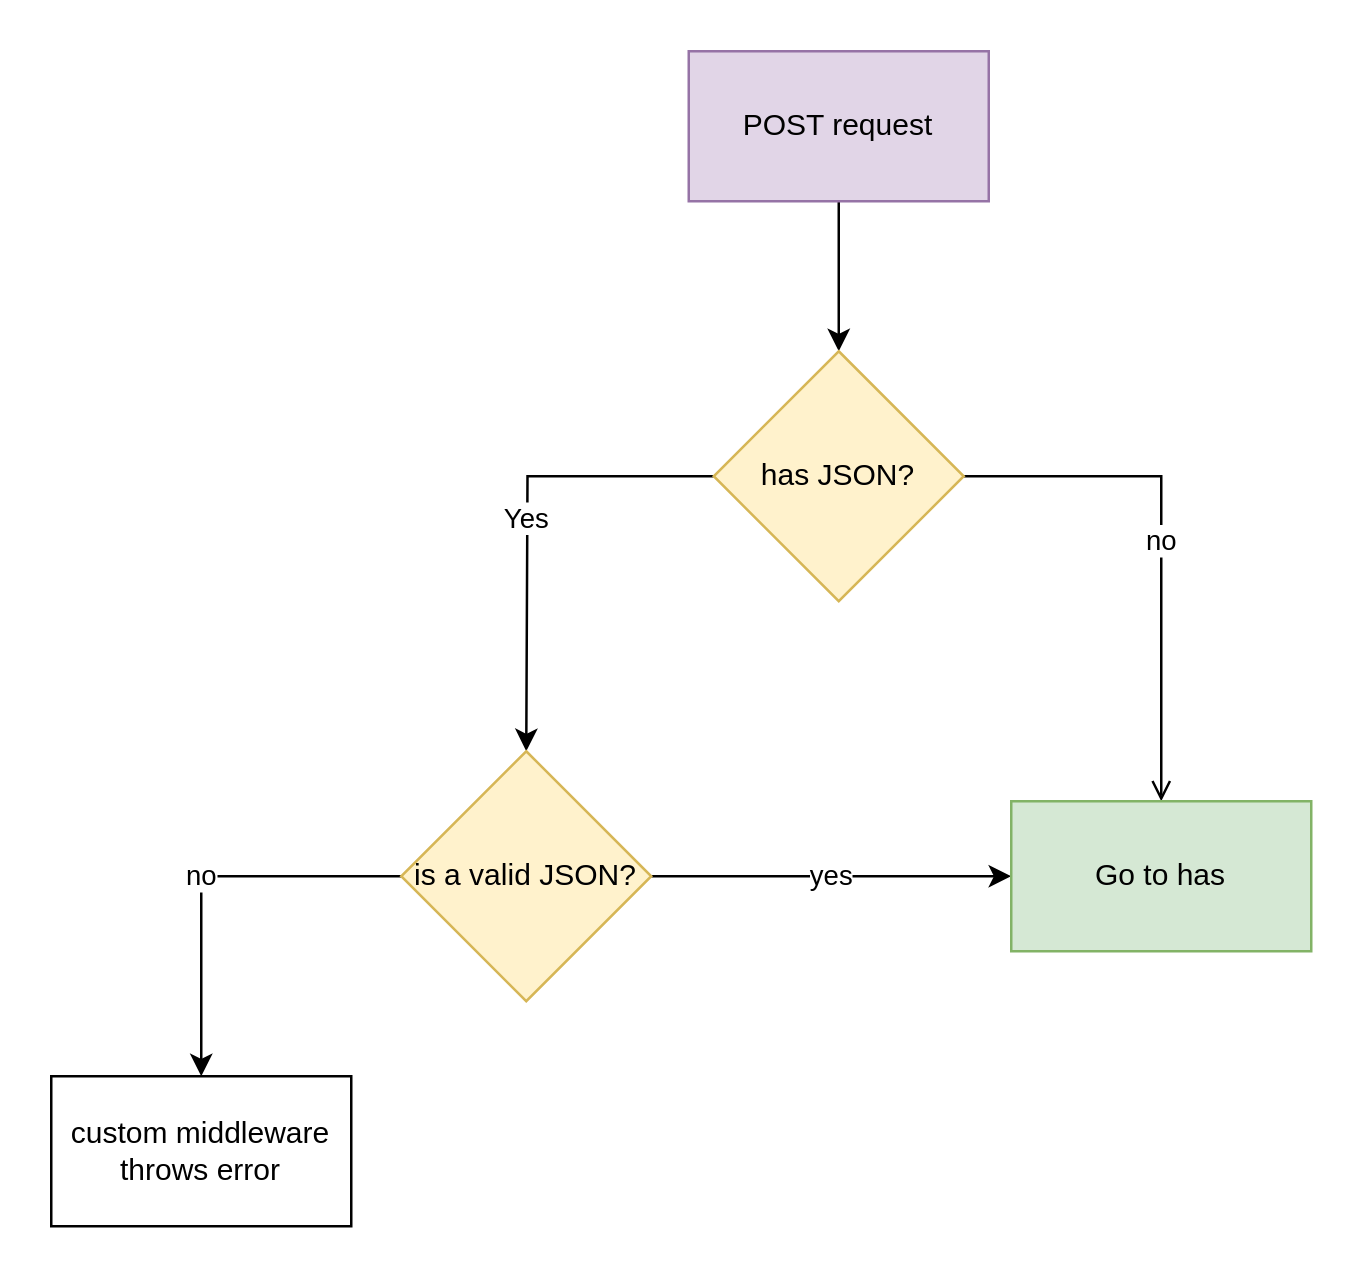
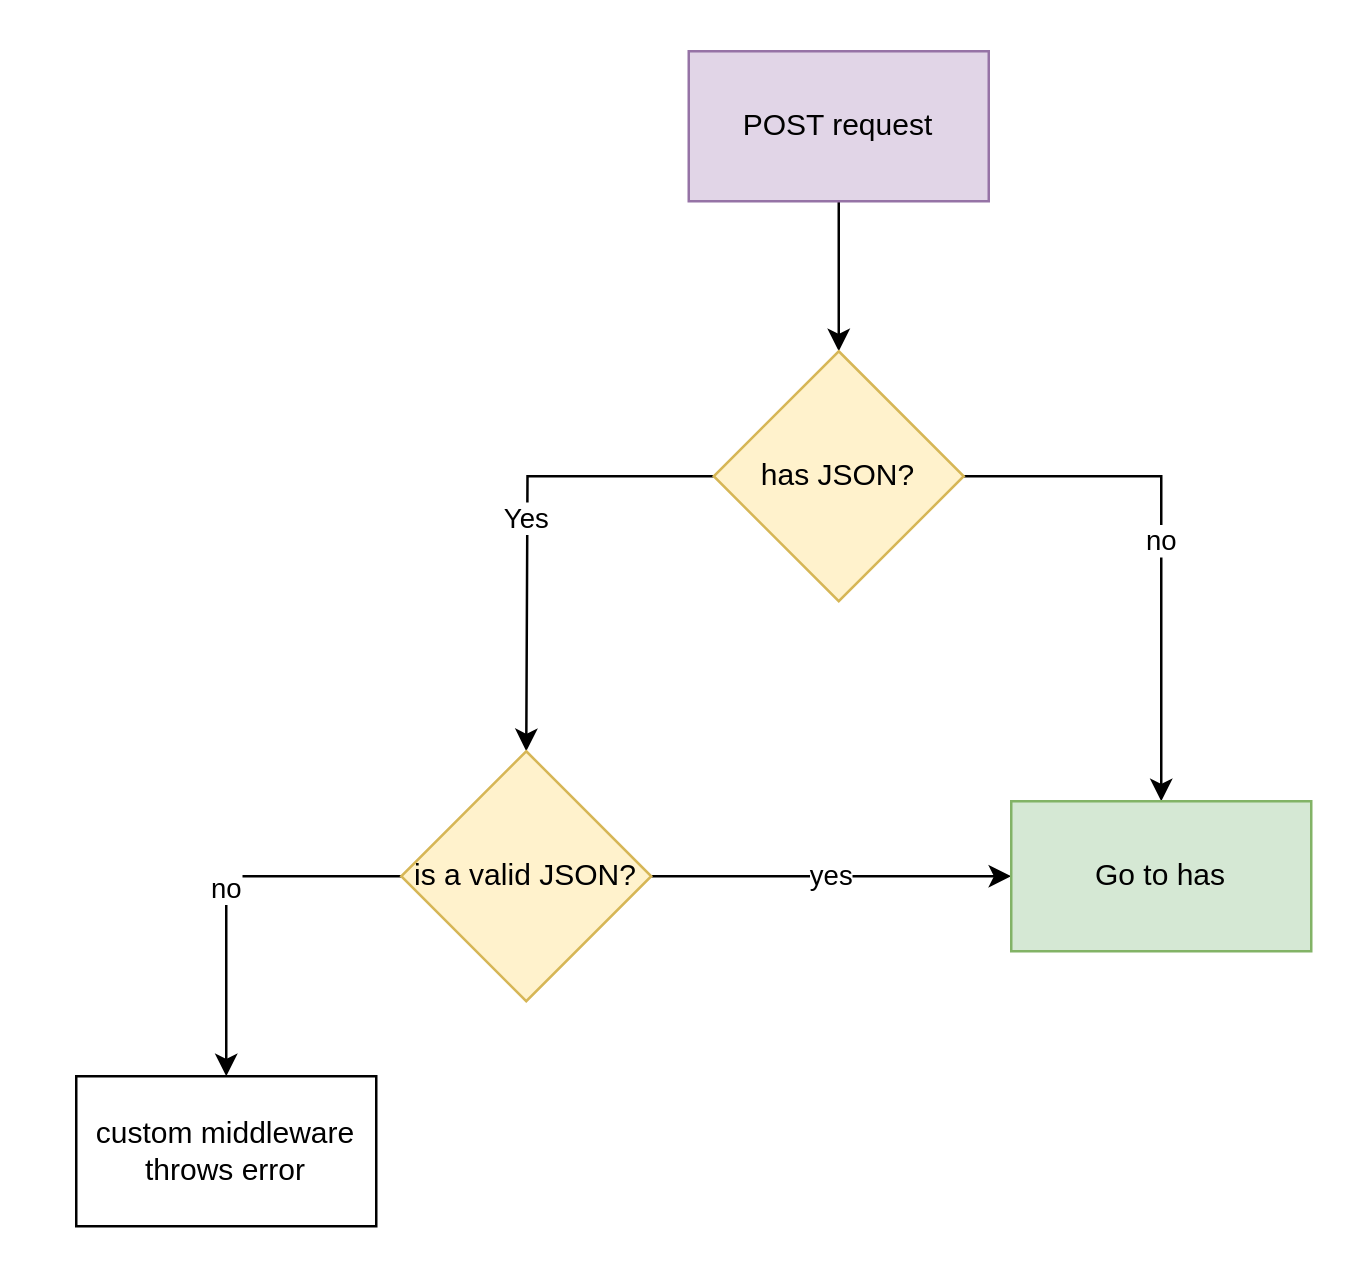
(1161, 787) -> (1161, 783)
(201, 1151) -> (226, 1151)
